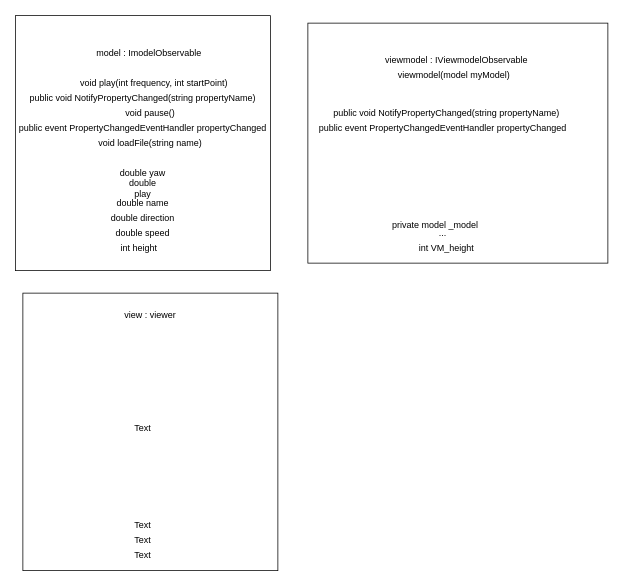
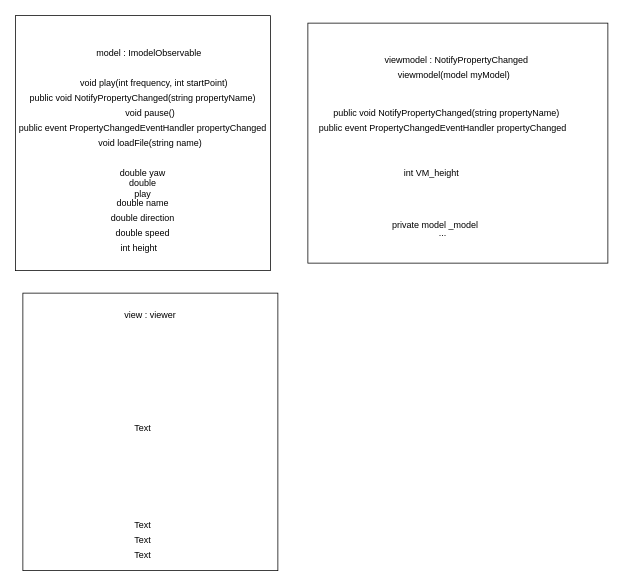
(458, 60) -> (458, 60)
(447, 248) -> (432, 173)
